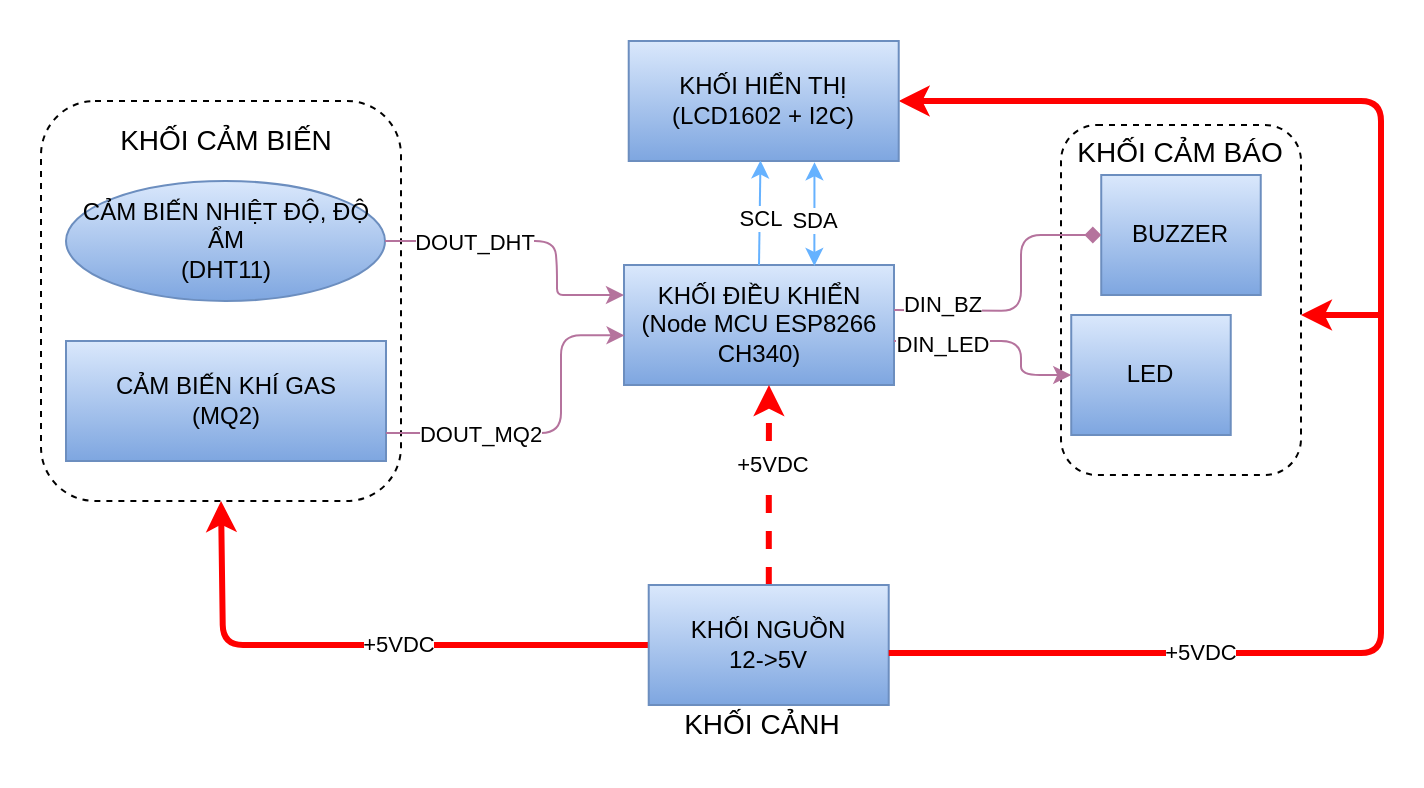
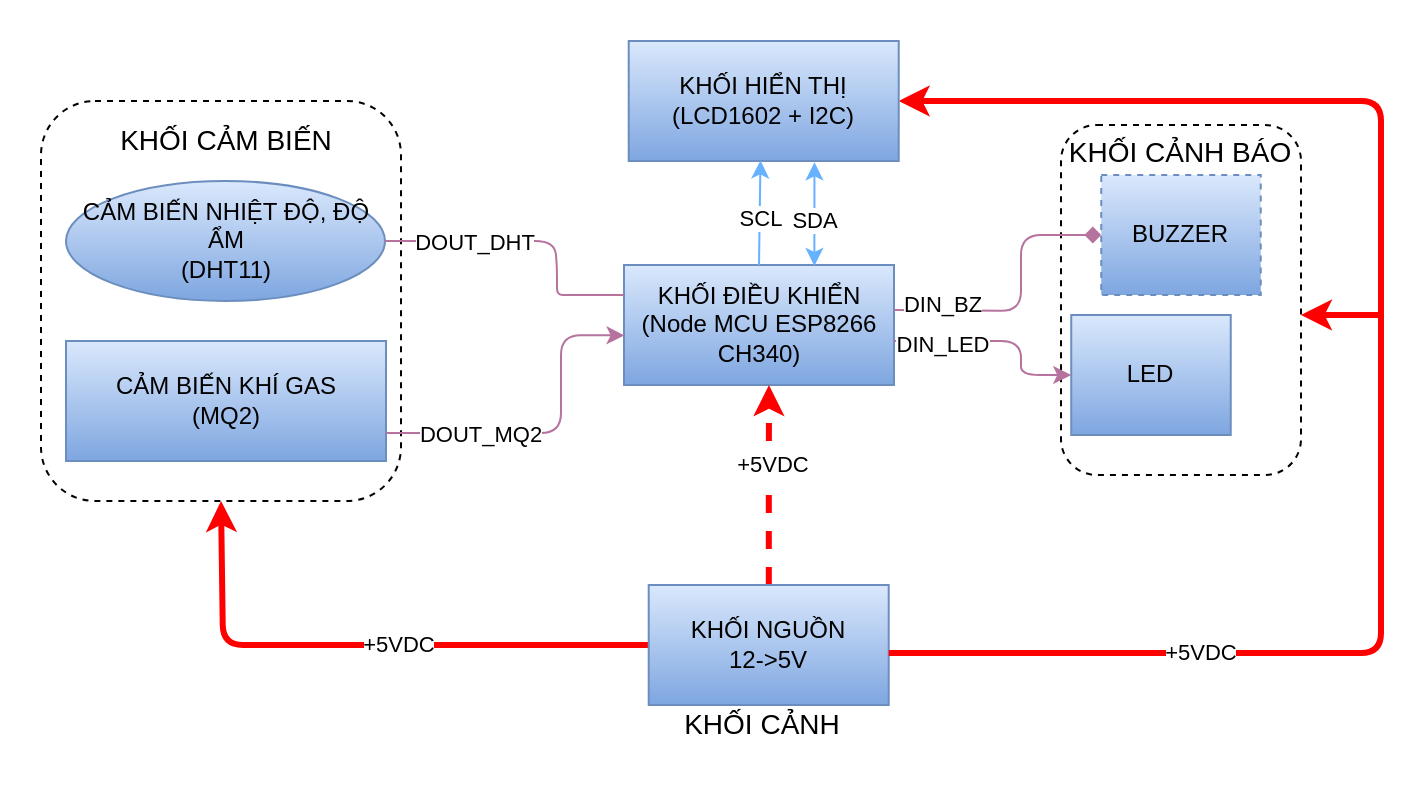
(1181, 153) -> (1181, 153)
(1181, 235) -> (1181, 235)
(609, 295) -> (614, 295)
